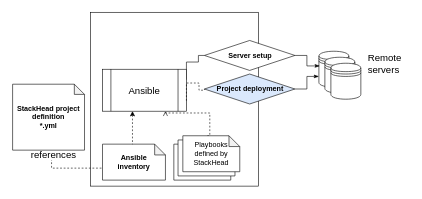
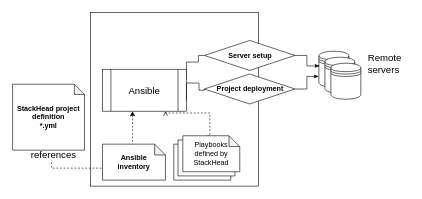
(193, 83) -> (193, 83)
(250, 89) -> (250, 89)
